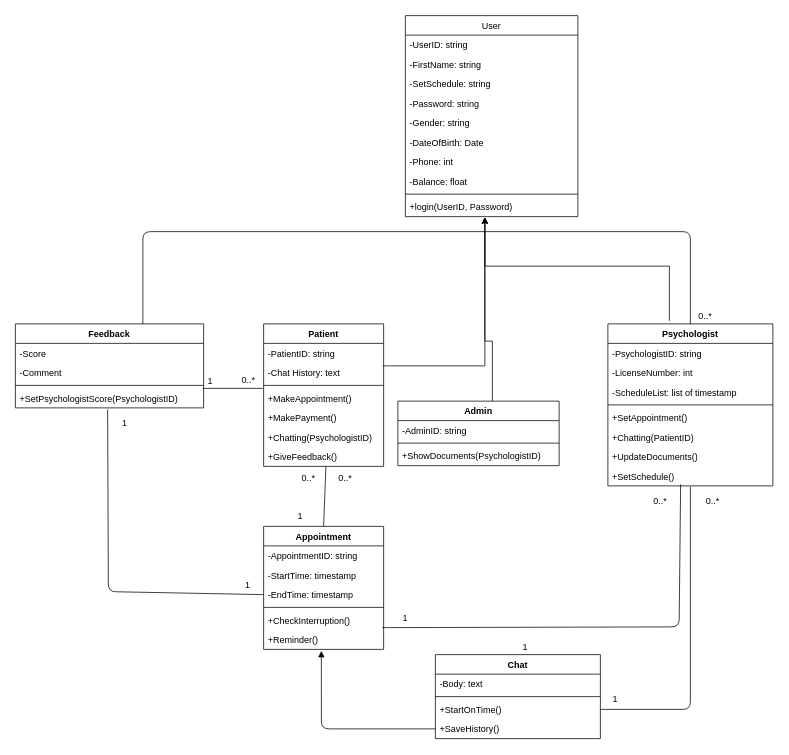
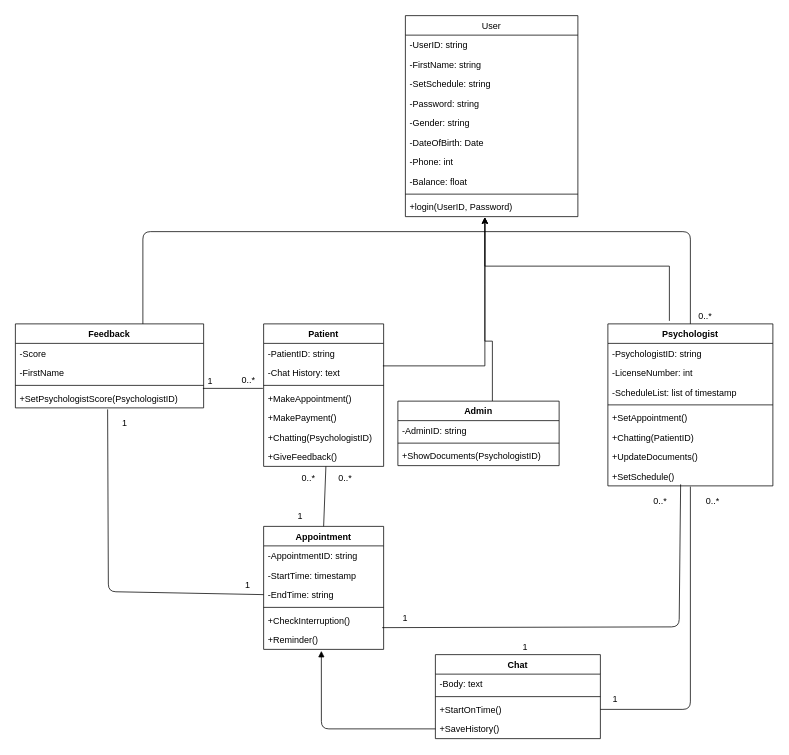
(40, 373) -> (44, 373)
(311, 595) -> (303, 595)
